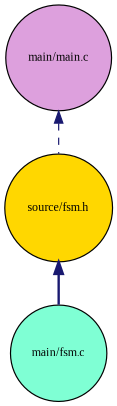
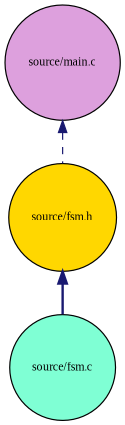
(59, 58) -> (63, 63)
(59, 353) -> (63, 368)
